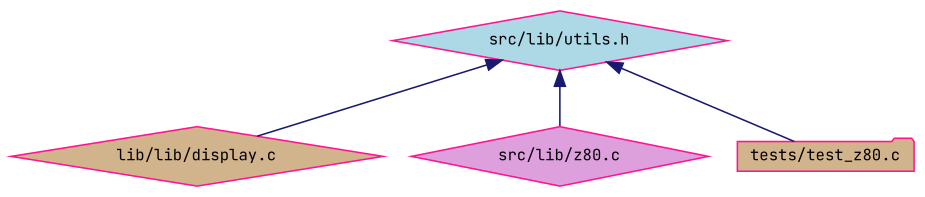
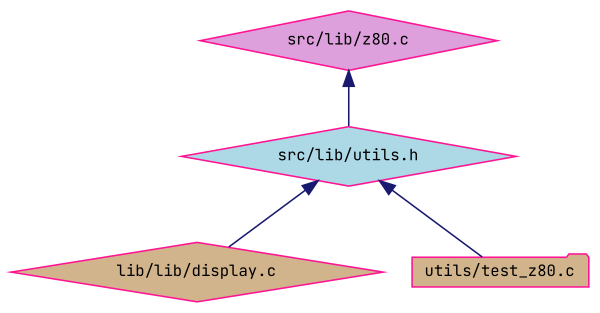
(560, 106) -> (349, 106)
(826, 156) -> (500, 272)
